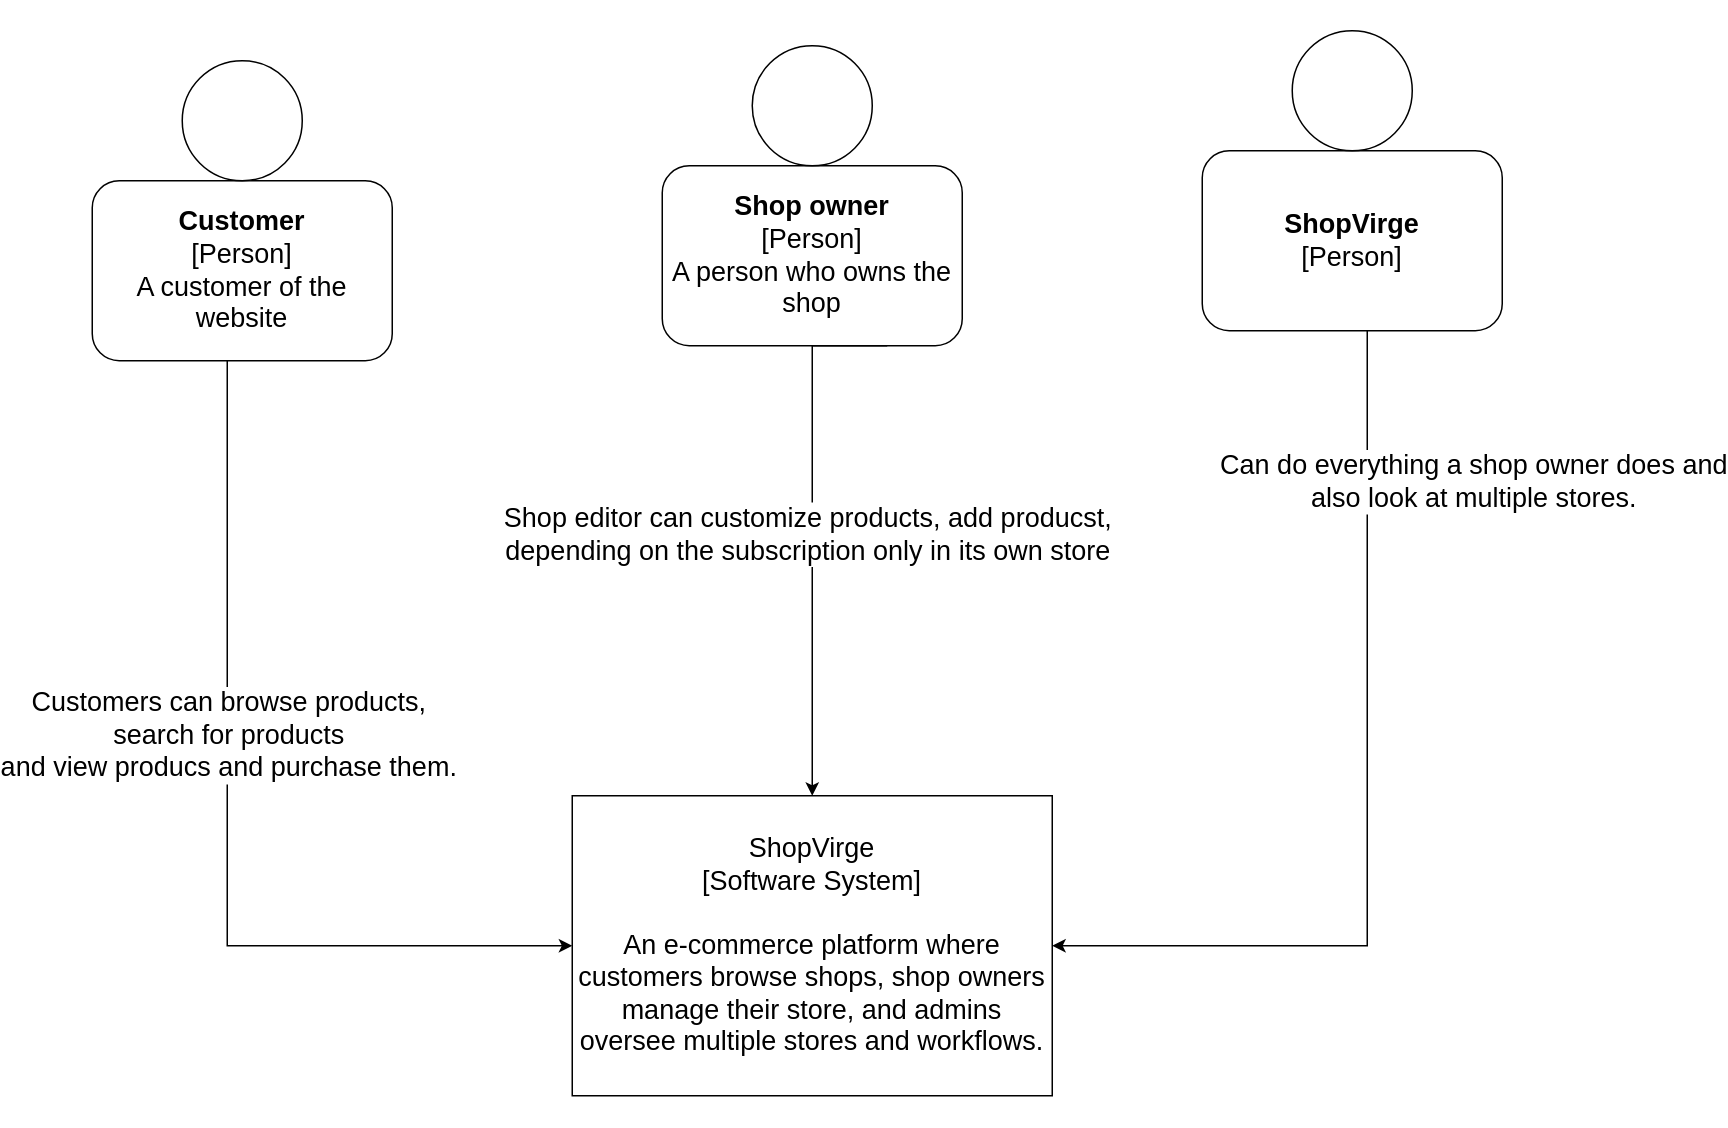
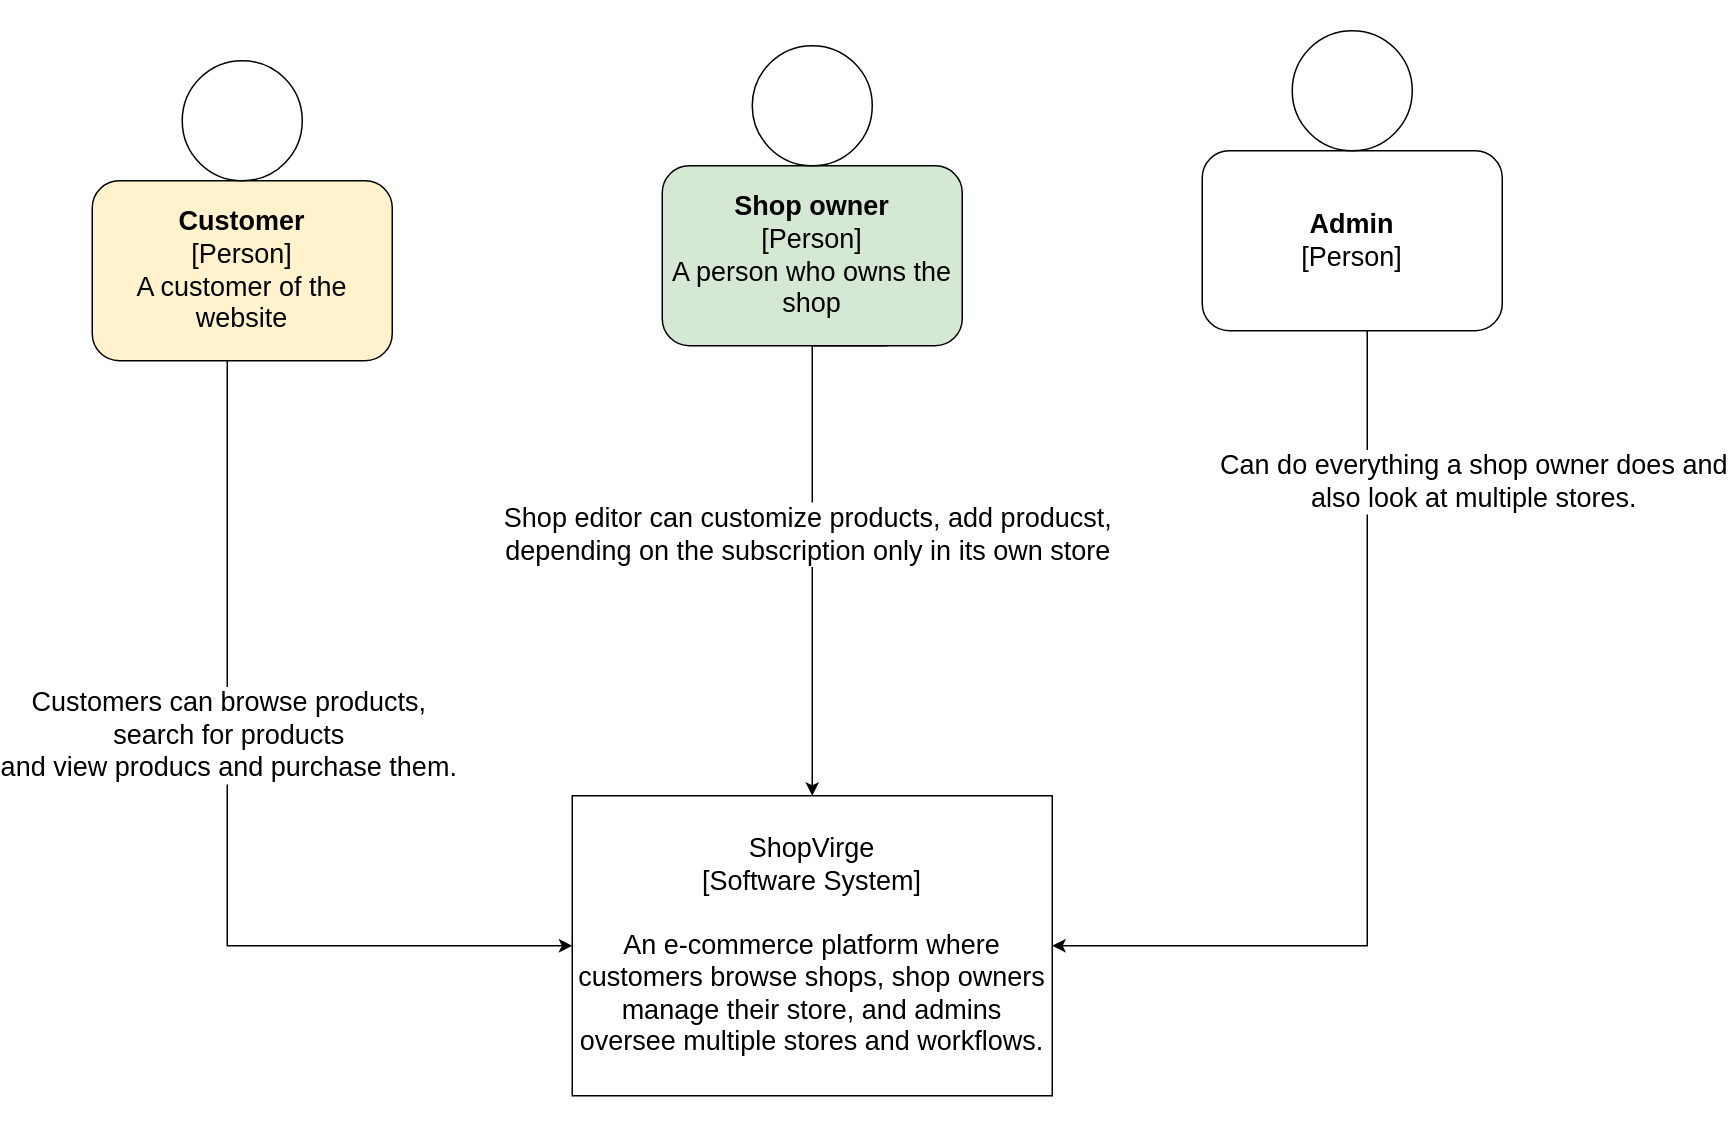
(1352, 241) -> (1352, 241)
(812, 256) -> (812, 256)
(242, 271) -> (242, 271)
